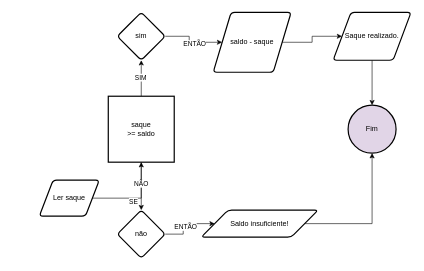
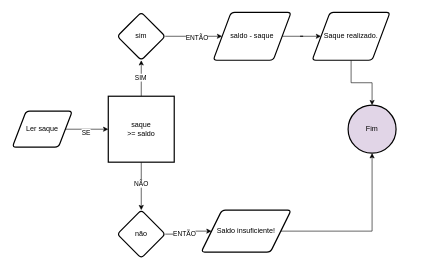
(372, 36) -> (351, 36)
(252, 42) -> (252, 36)
(69, 198) -> (42, 129)
(260, 224) -> (246, 231)
